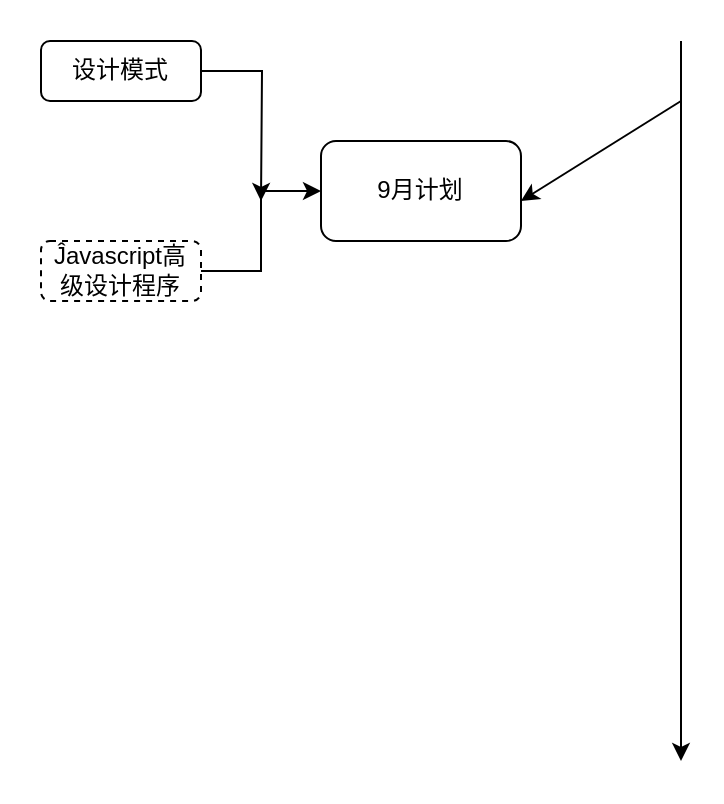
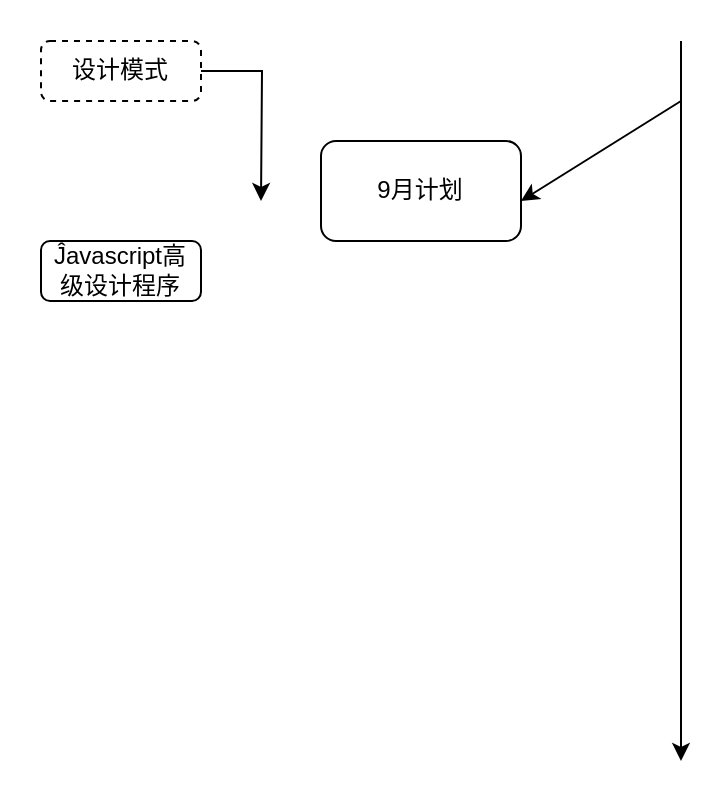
(121, 71) -> (121, 71)
(261, 265) -> none
(121, 271) -> (121, 271)
